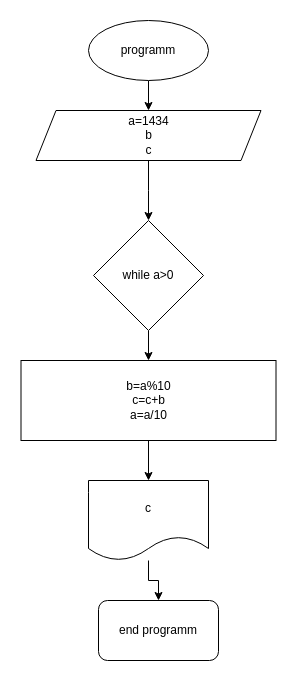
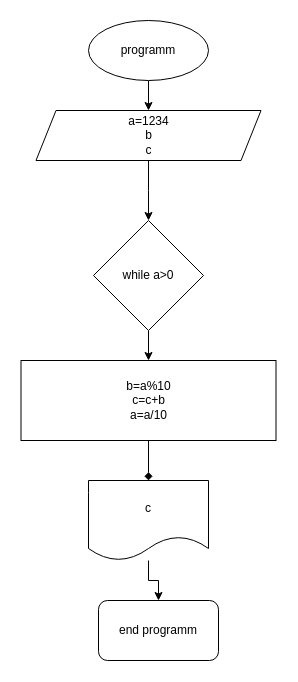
(149, 136) -> (149, 136)
(149, 472) -> (149, 472)
